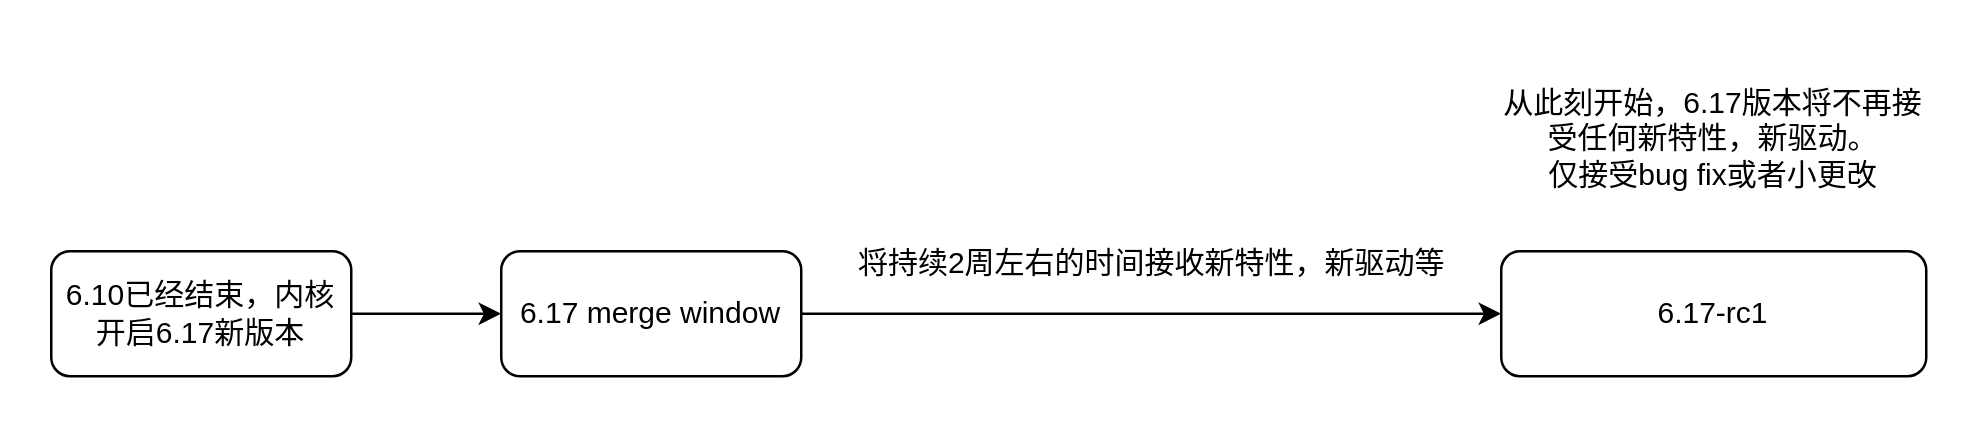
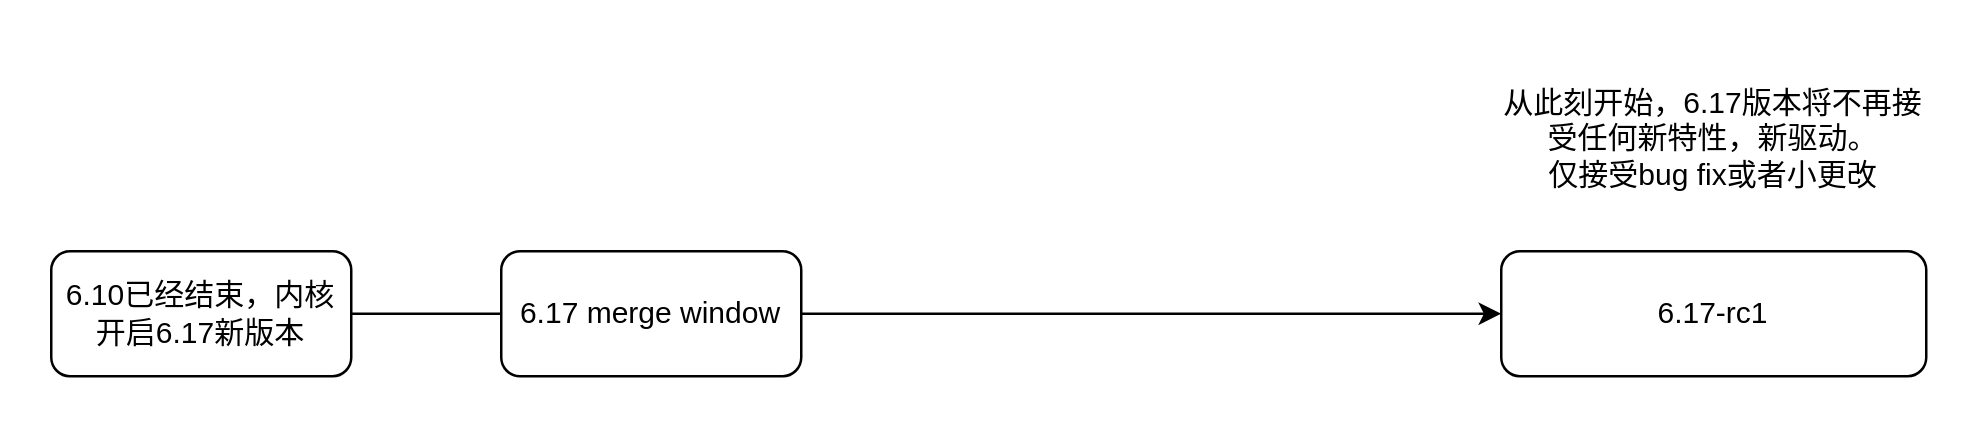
(1151, 264) -> none
(483, 314) -> (490, 314)
